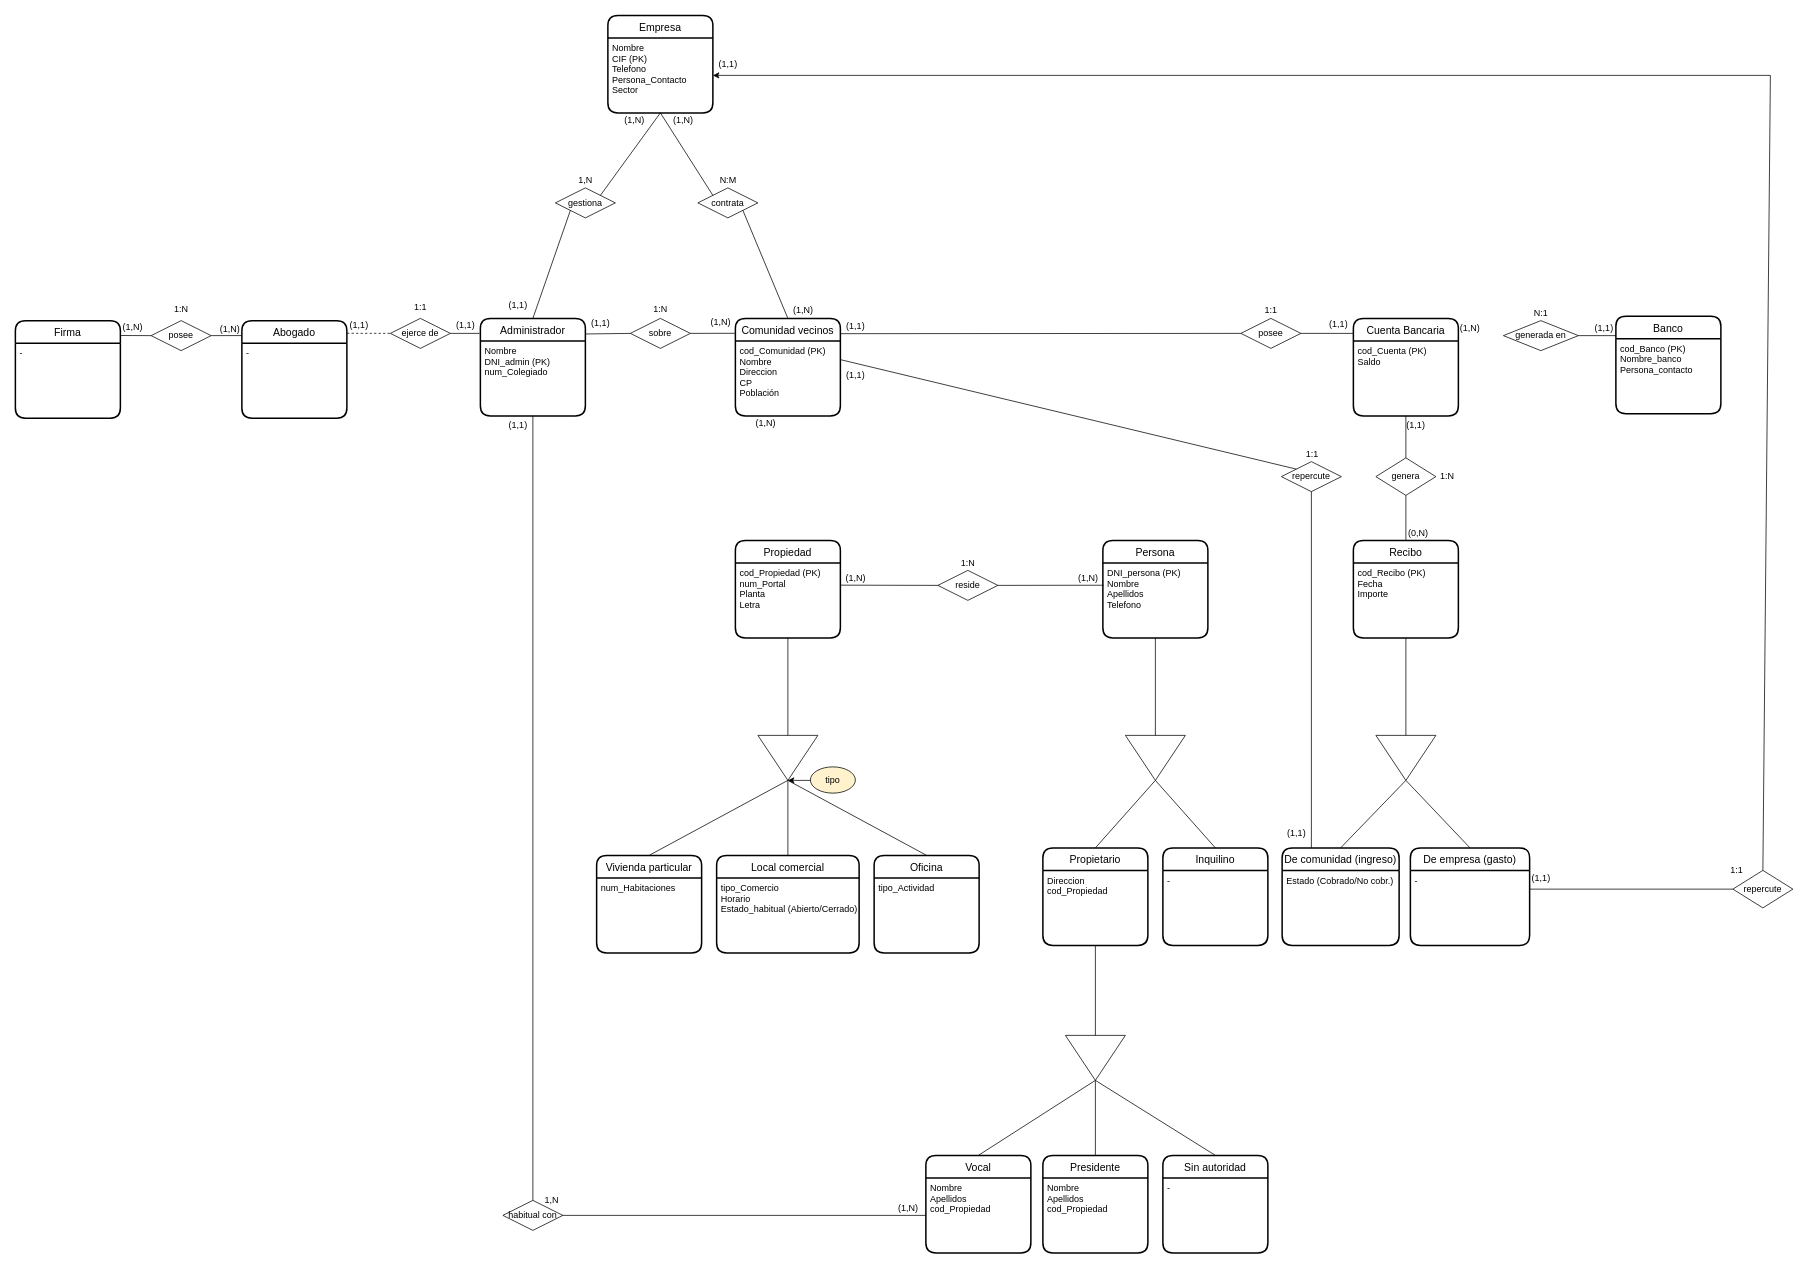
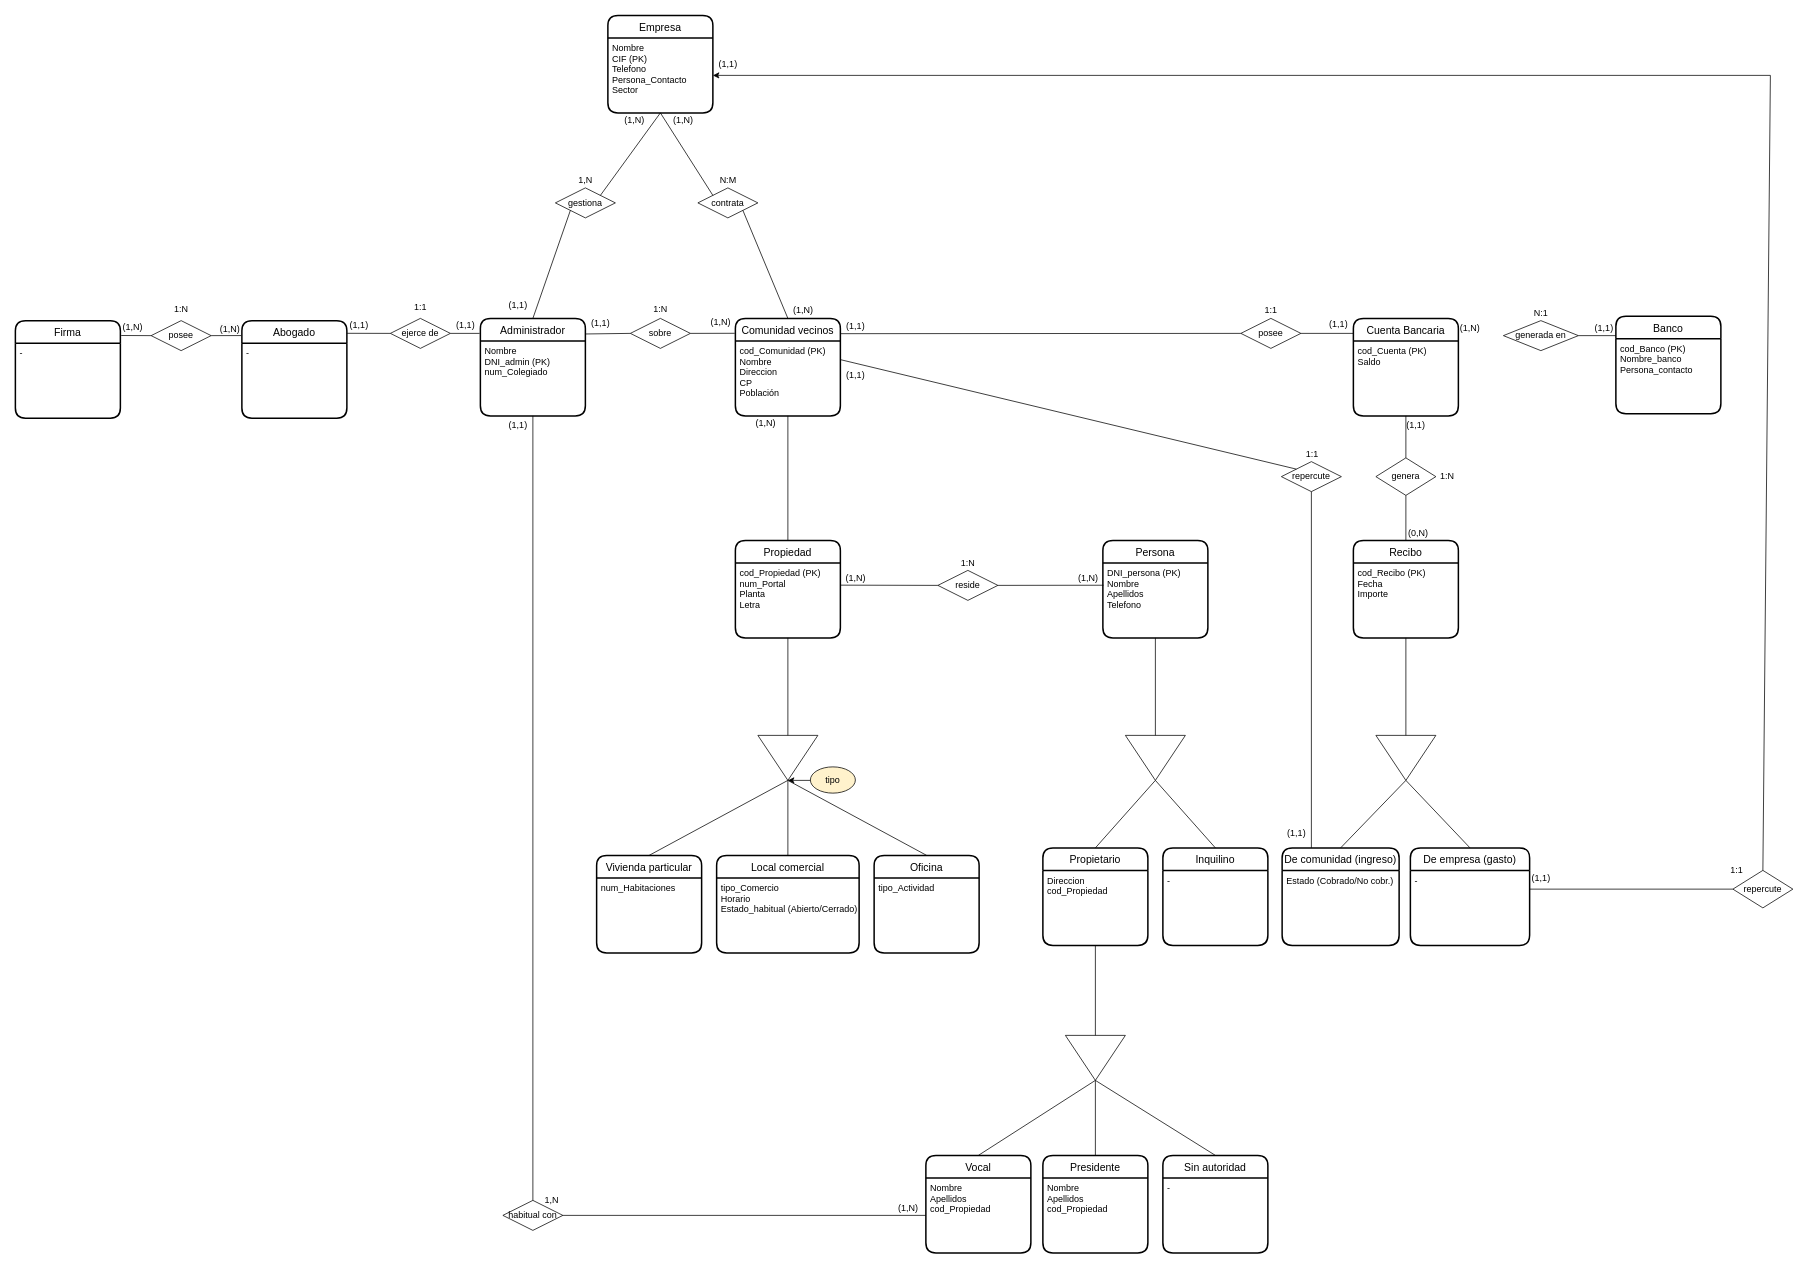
(368, 333) -> (368, 333)
(788, 540) -> (788, 479)
